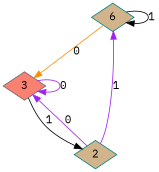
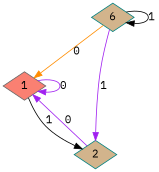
(24, 86) -> (24, 86)
(112, 92) -> (99, 80)
